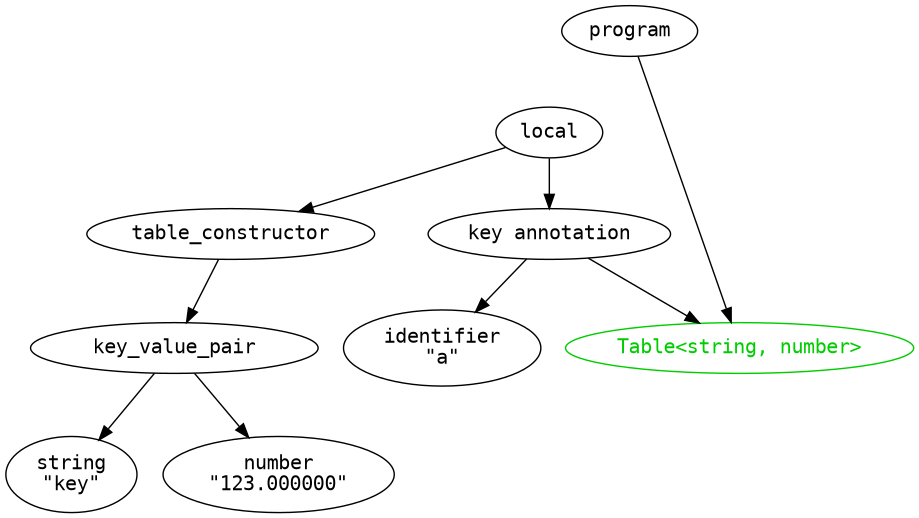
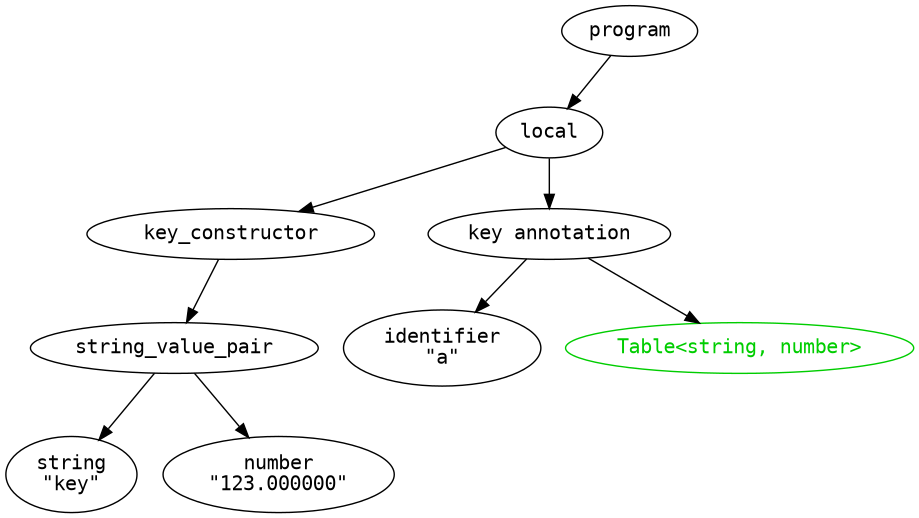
(682, 183) -> (594, 77)
(231, 234) -> (231, 234)
(174, 348) -> (174, 348)
